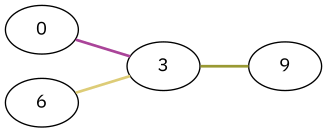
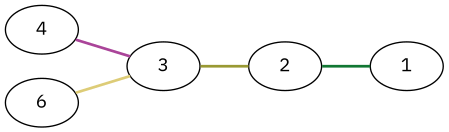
(42, 30) -> (42, 30)
(285, 66) -> (285, 66)
none -> (407, 66)
